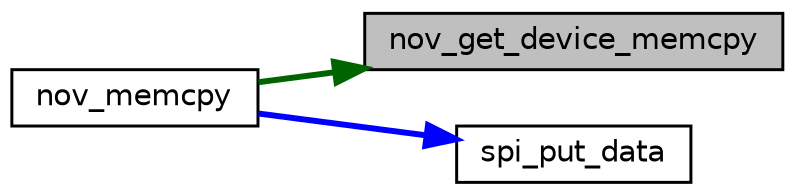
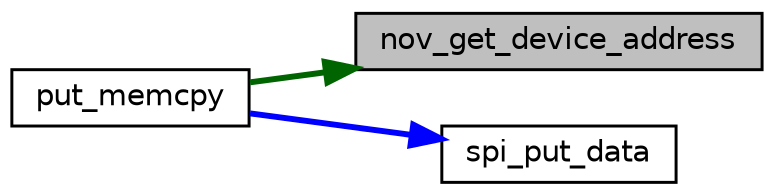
(574, 42) -> (559, 42)
(135, 98) -> (130, 98)
